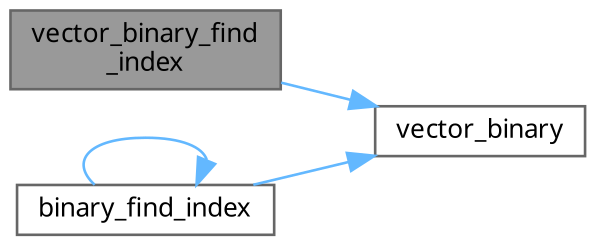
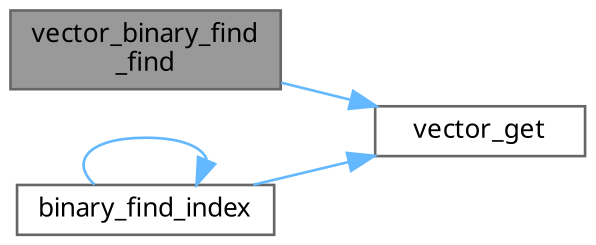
(146, 50) -> (146, 50)
(480, 131) -> (480, 131)
